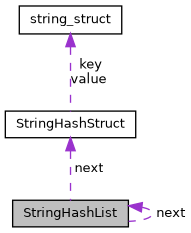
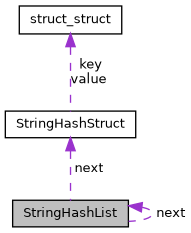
(71, 20) -> (71, 20)
